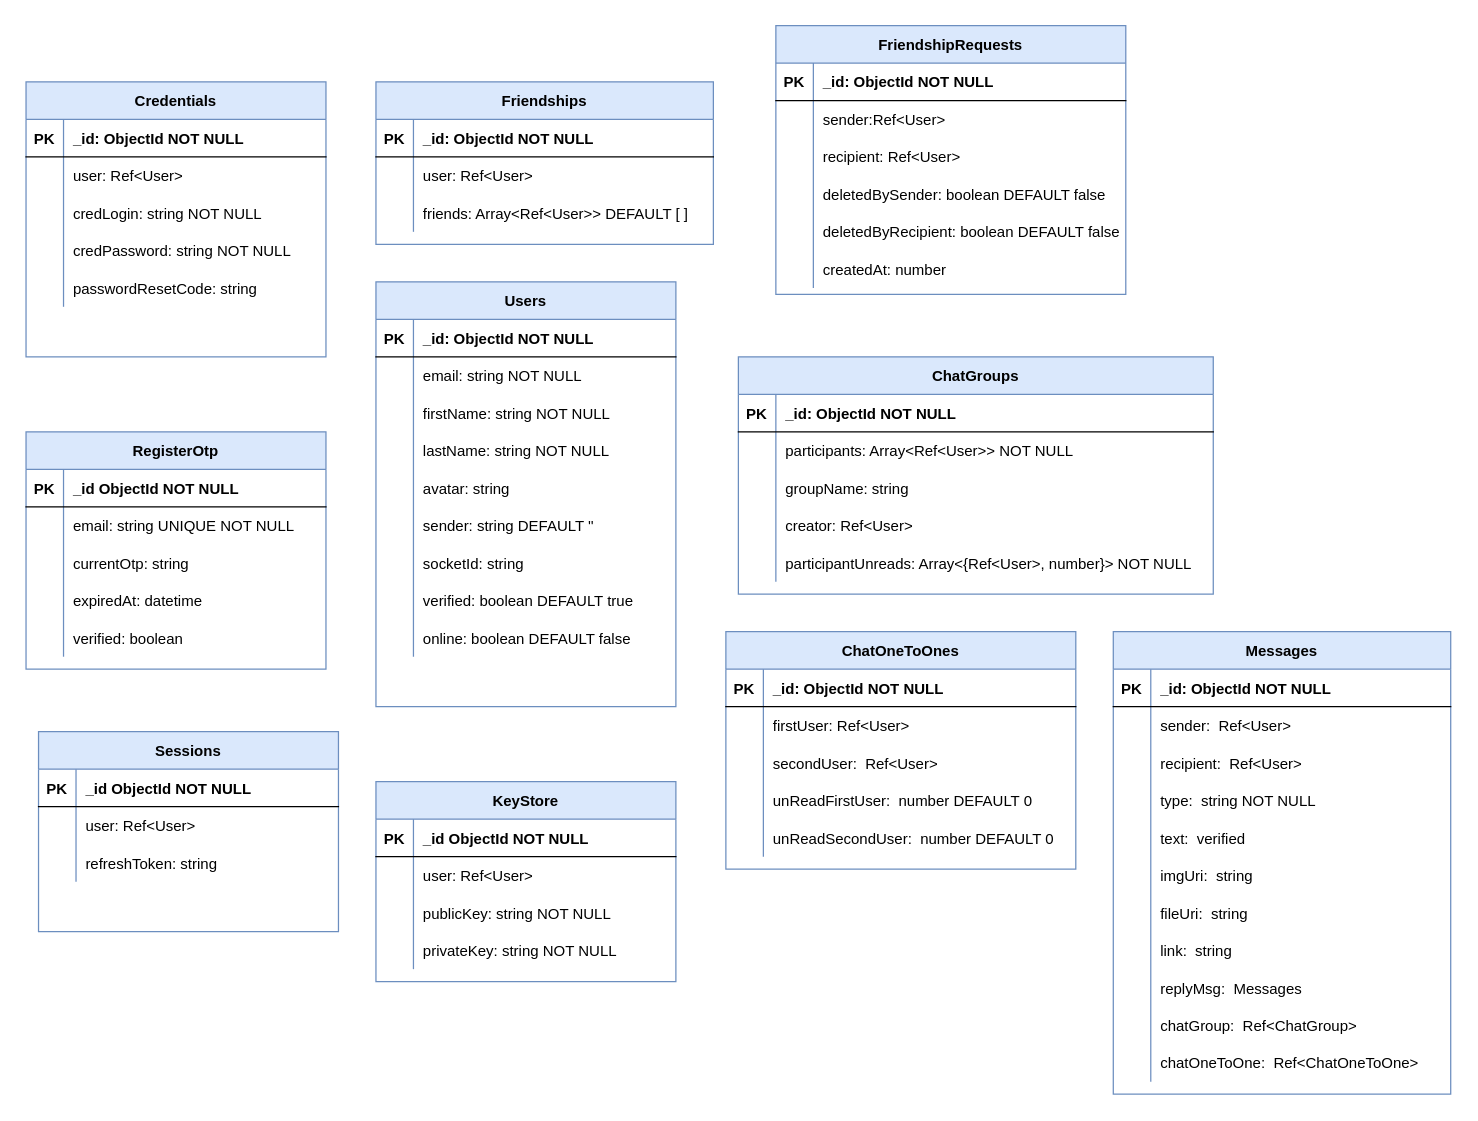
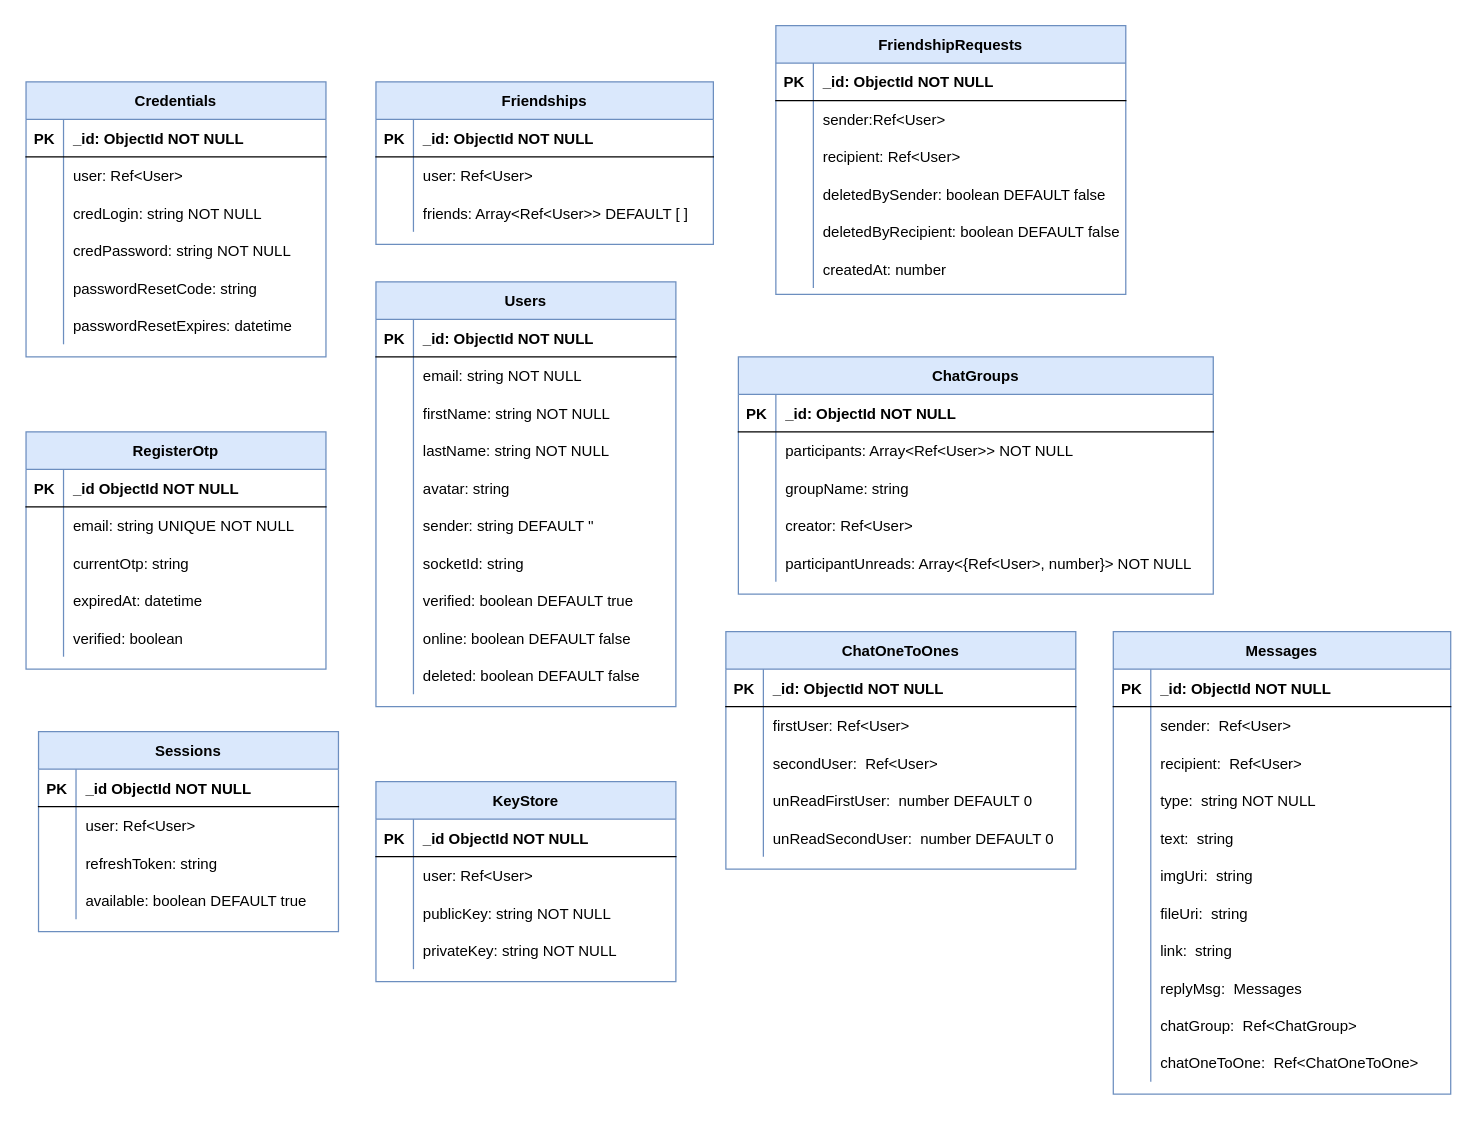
none -> (194, 326)
none -> (544, 676)
(1215, 839) -> (1209, 839)
none -> (207, 901)
